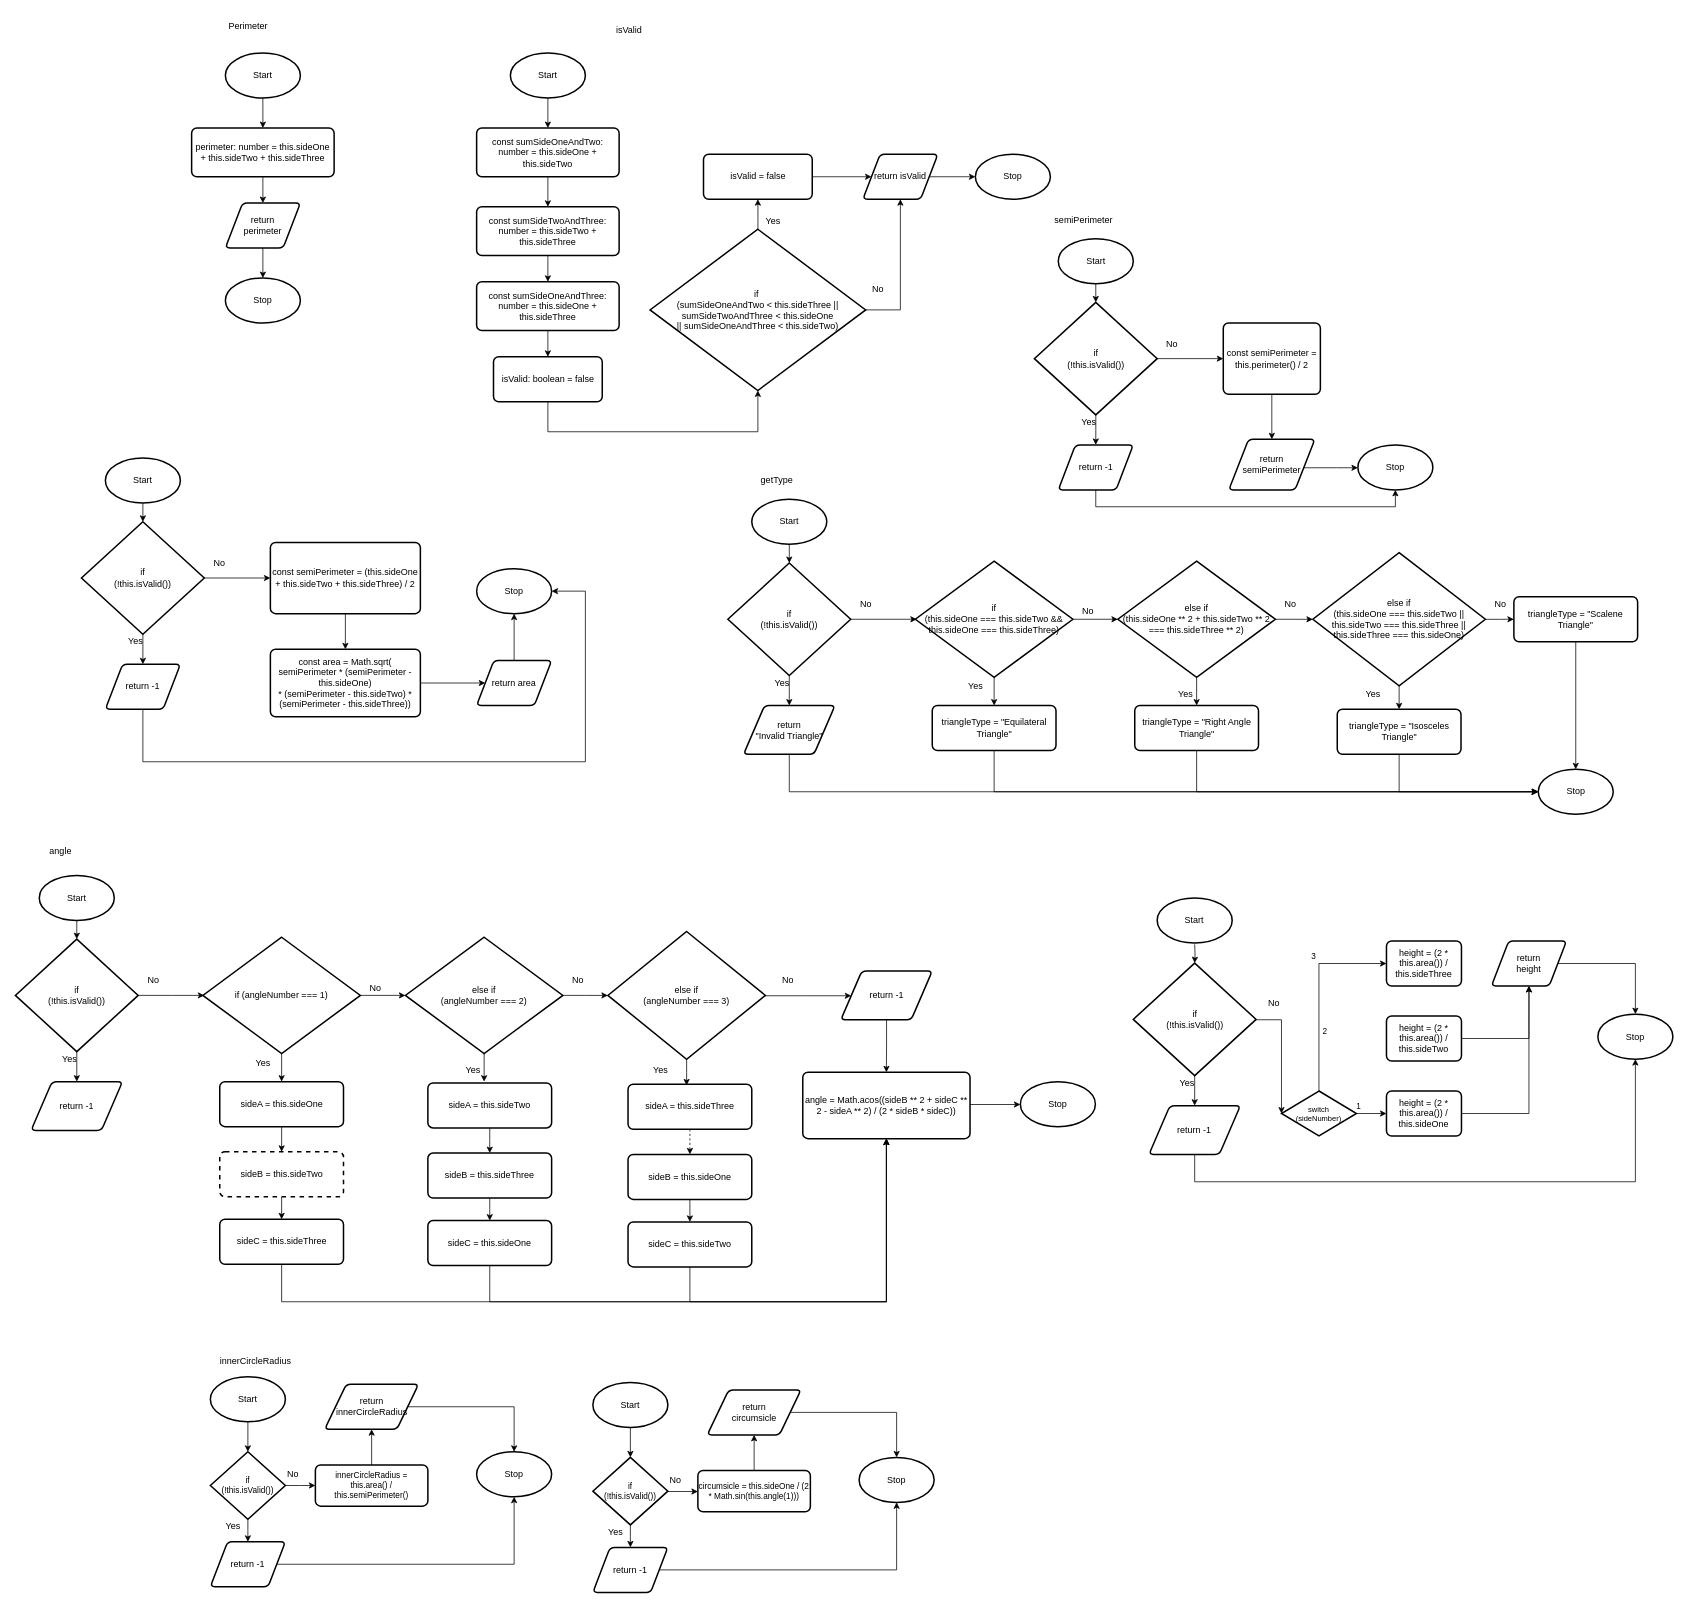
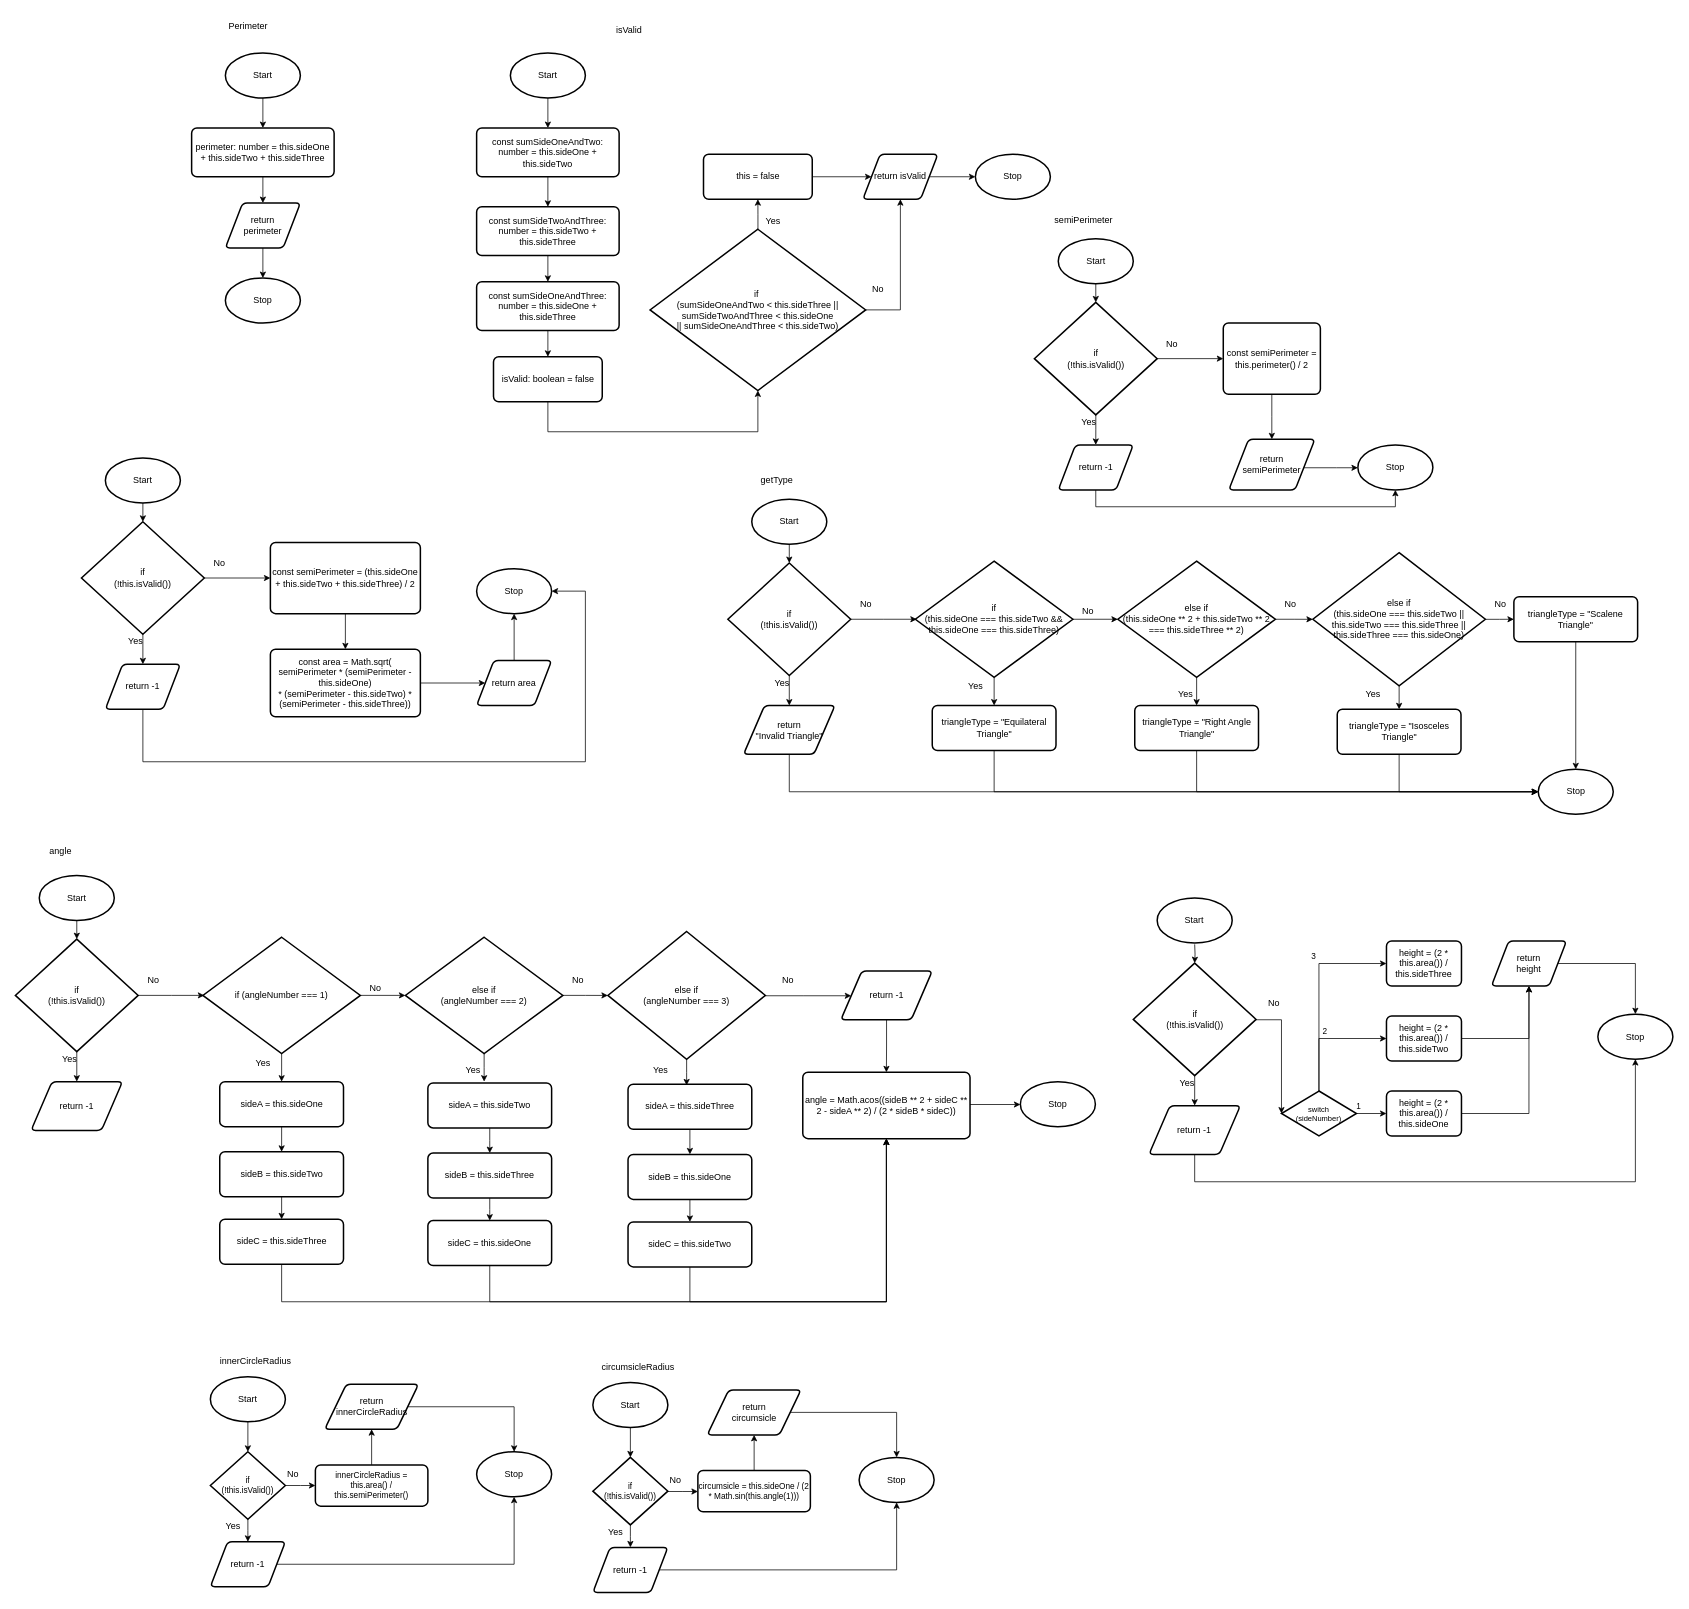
(758, 177) -> (758, 177)
none -> (1350, 1038)
(690, 1139) -> (690, 1139)
(282, 1174) -> (282, 1174)
none -> (638, 1367)
